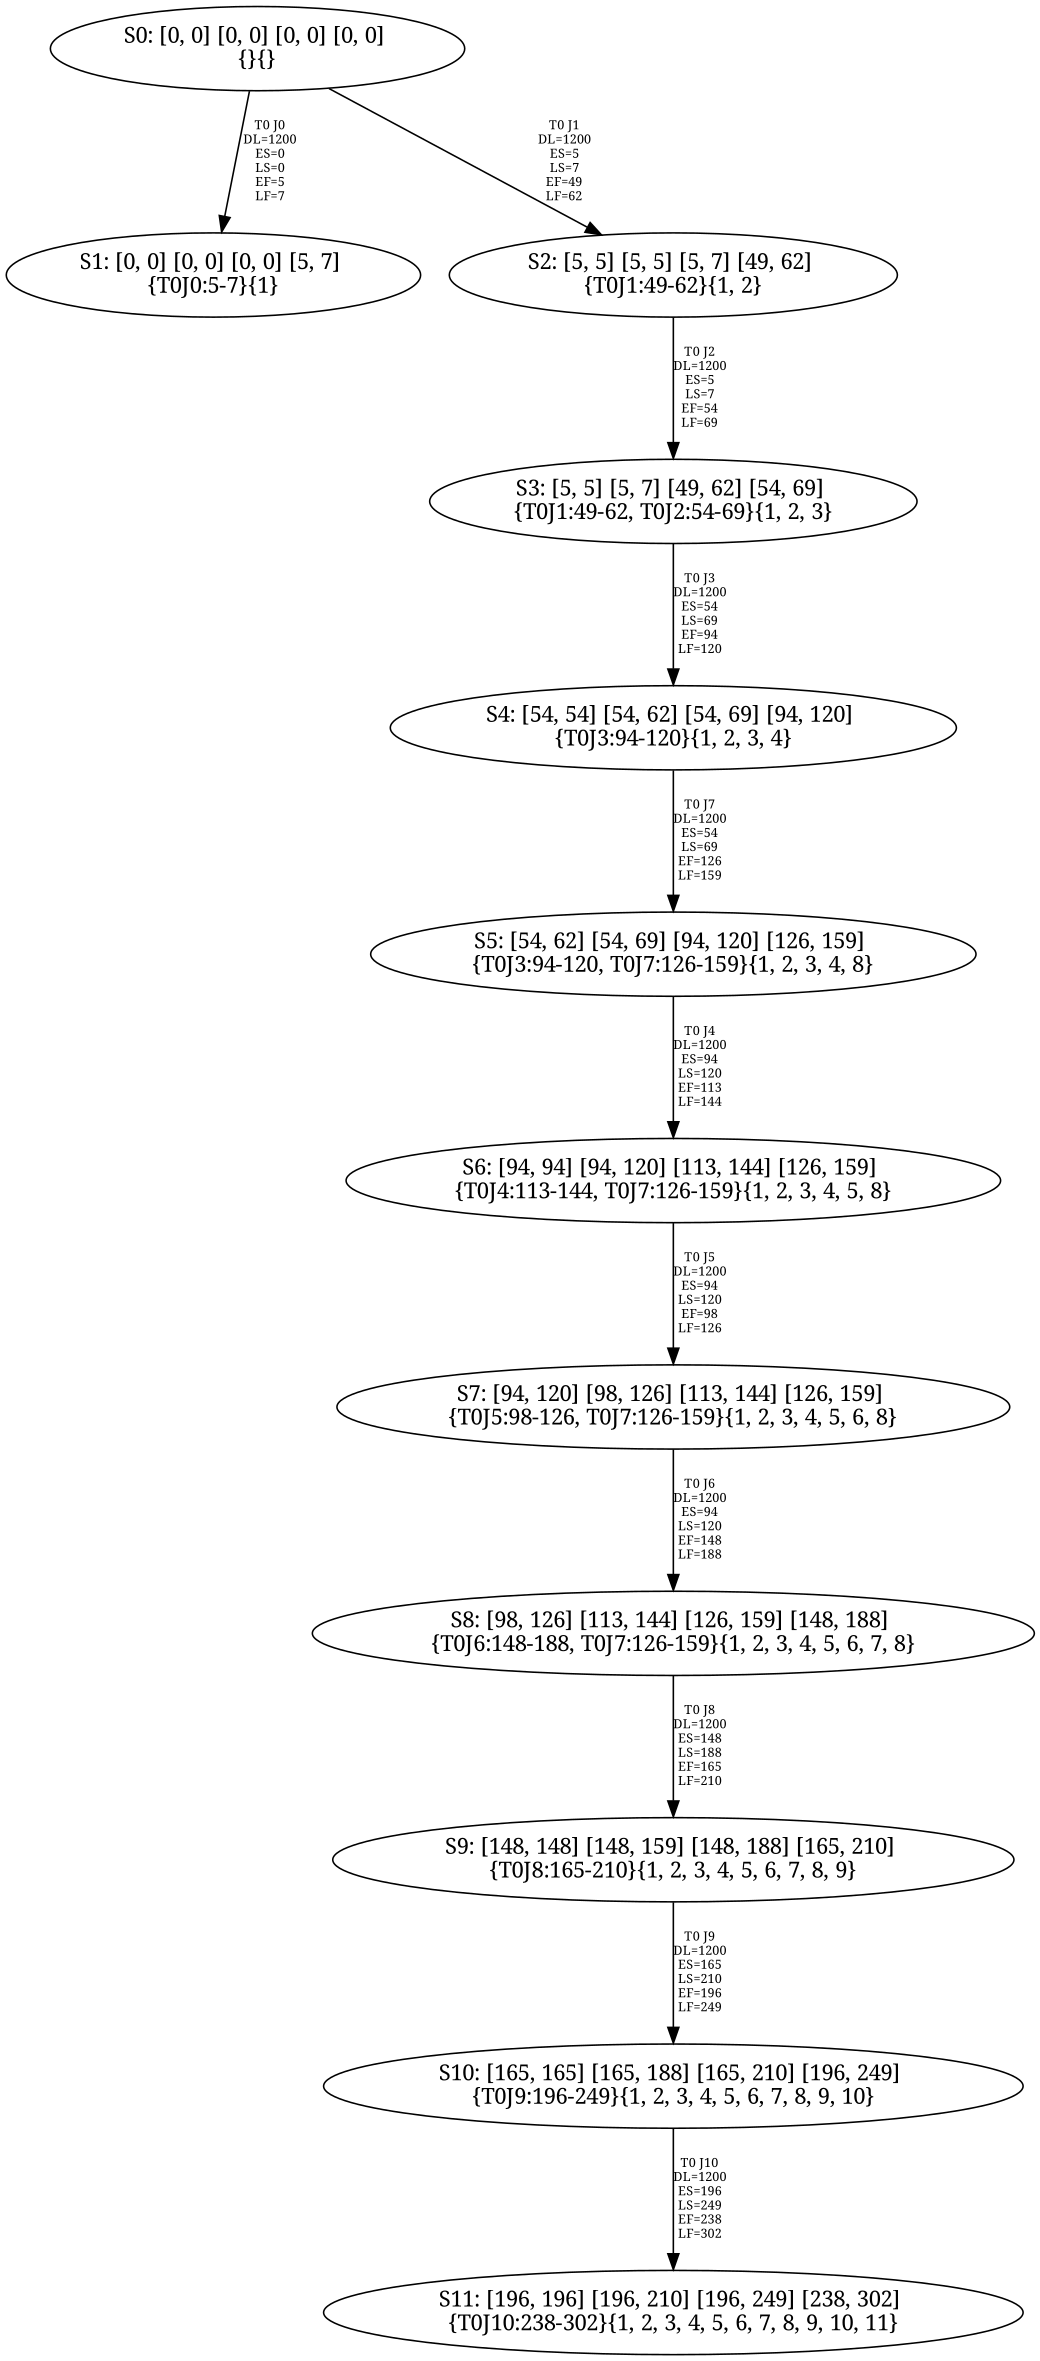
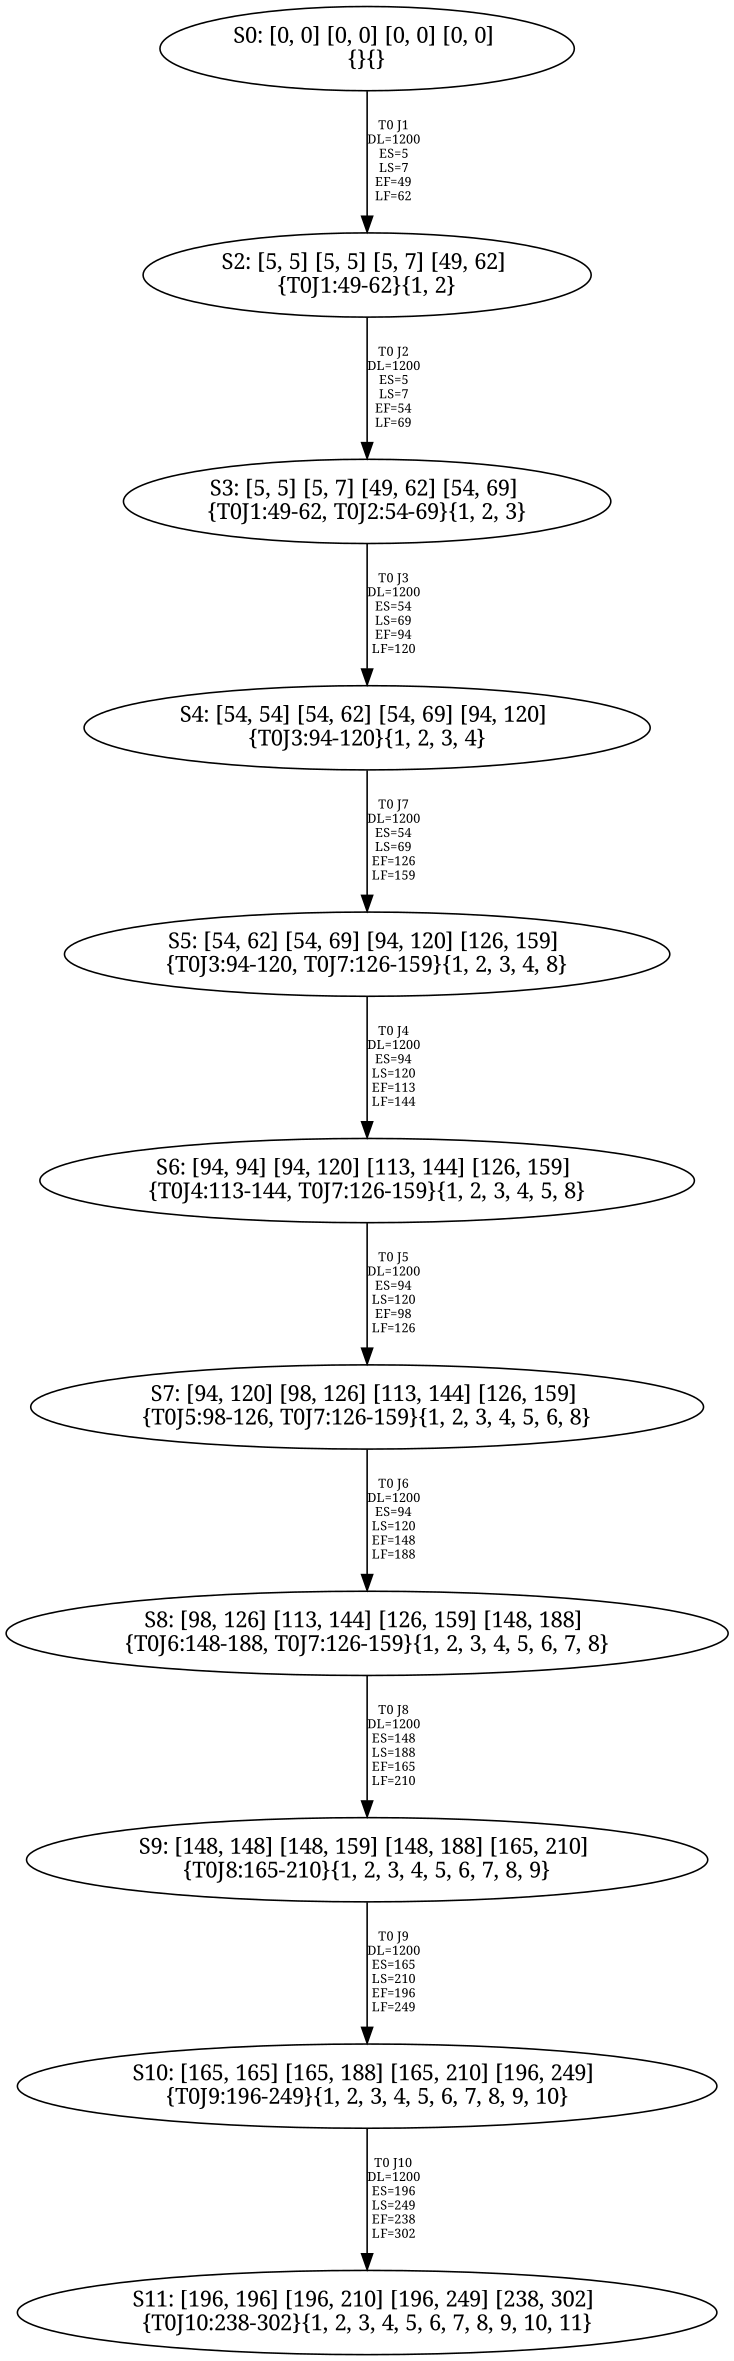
(213, 275) -> none
